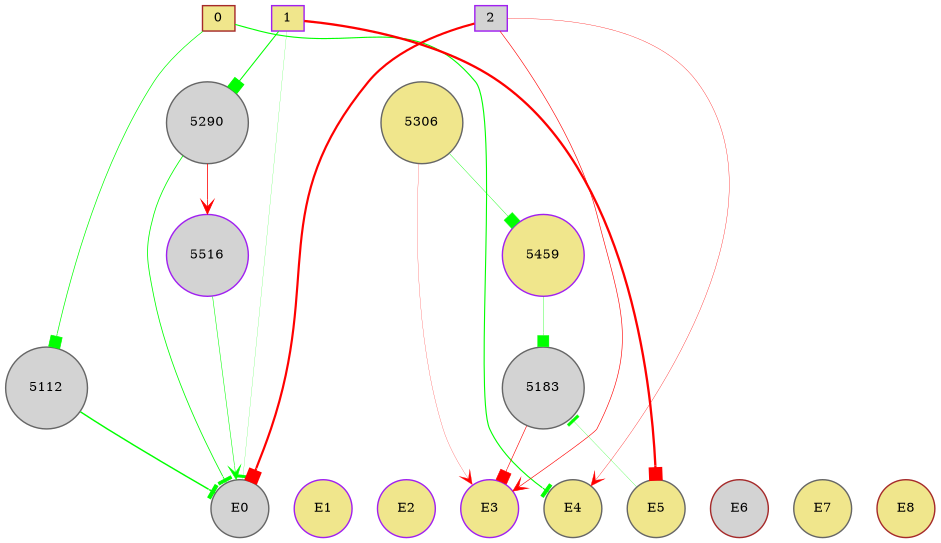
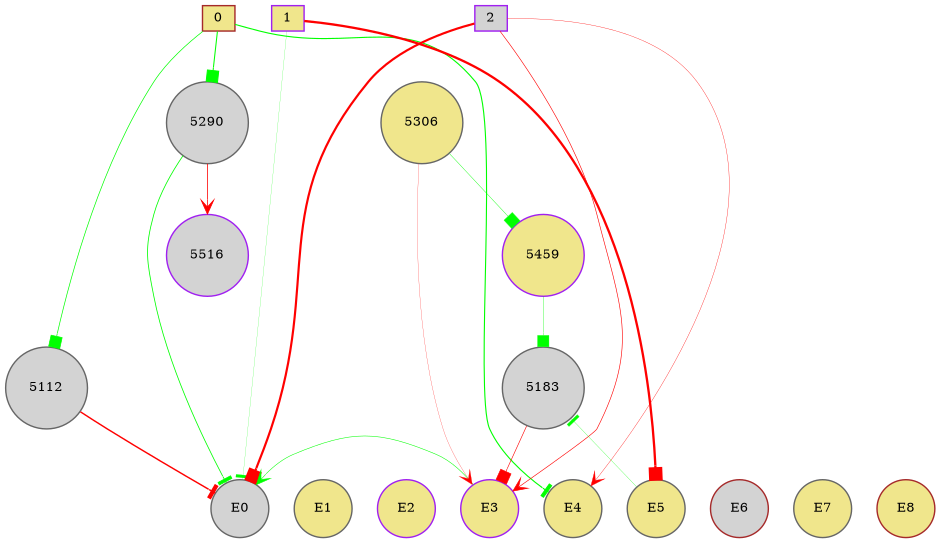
(260, 55) -> (215, 50)
(224, 381) -> (372, 437)
(144, 451) -> (144, 451)
(323, 509) -> (323, 509)
